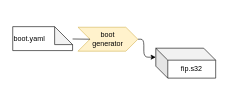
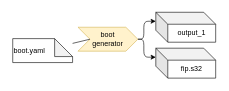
none -> (146, 22)
none -> (186, 27)
(42, 39) -> (42, 51)
